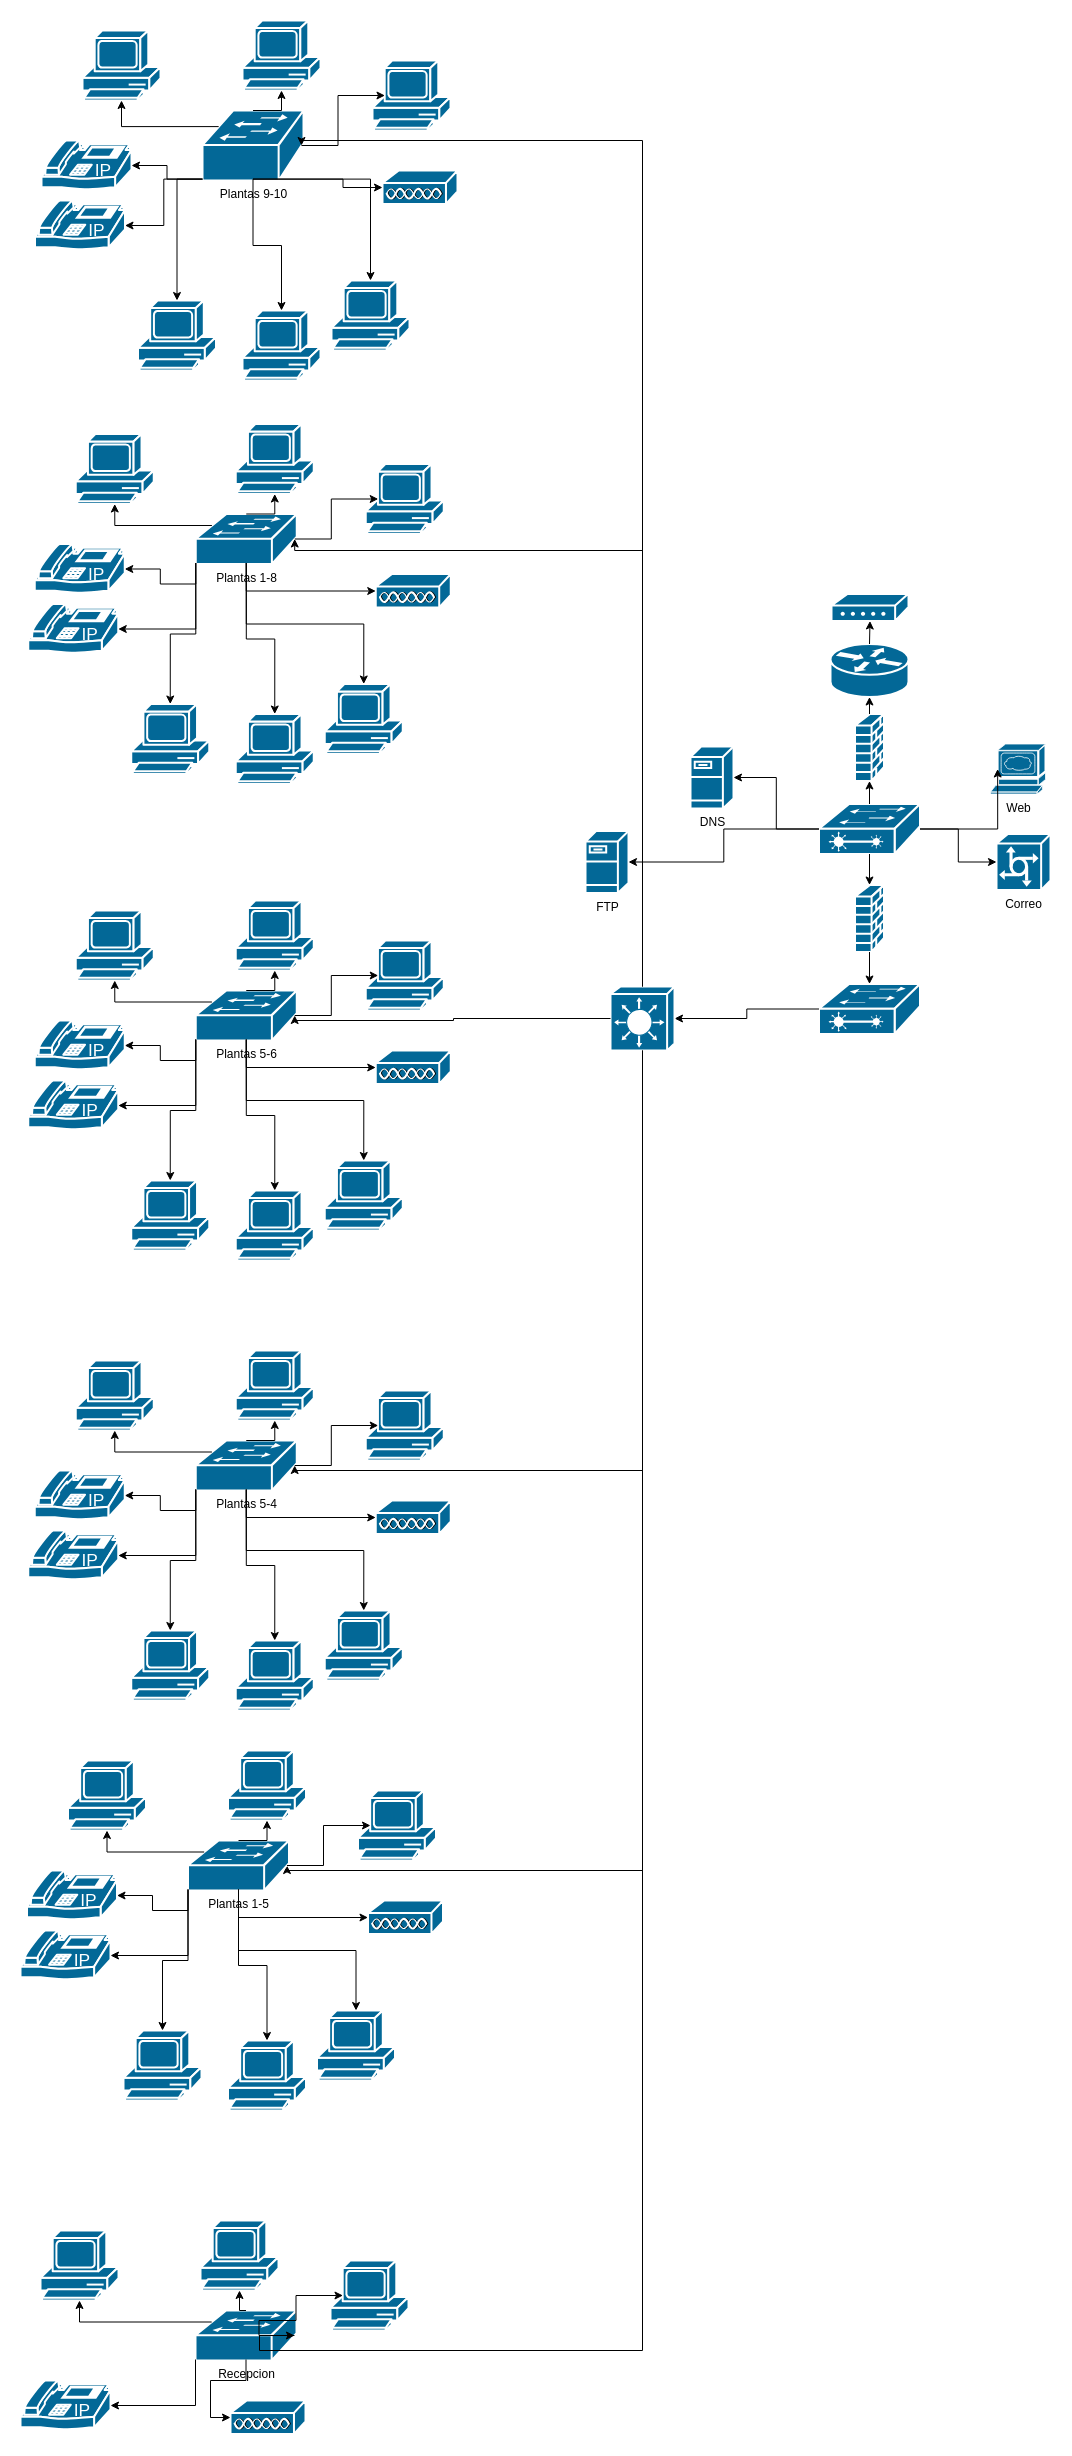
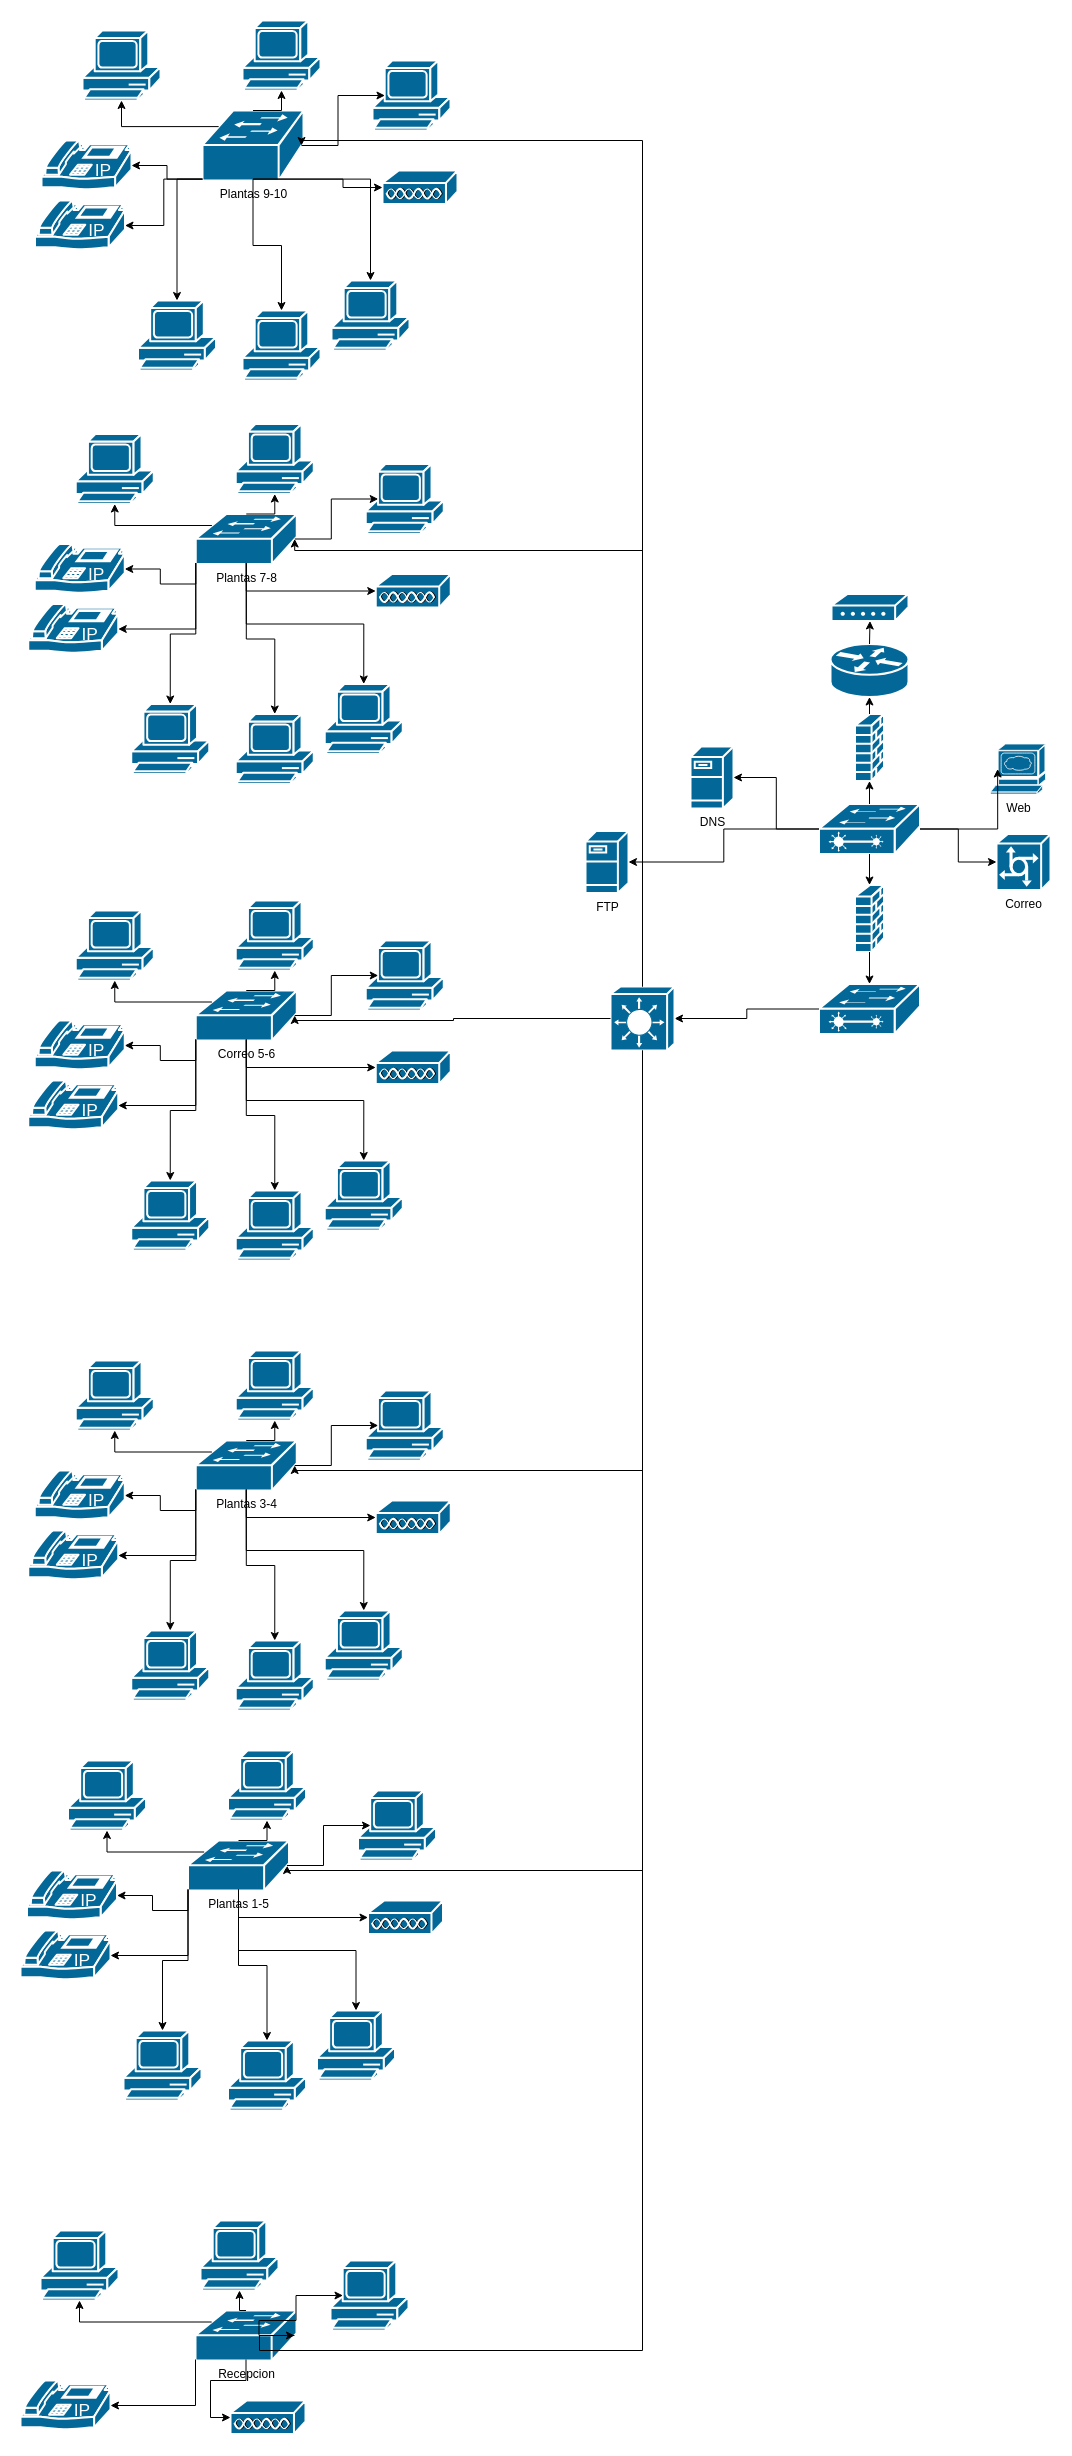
(247, 579) -> (247, 579)
(247, 1055) -> (247, 1055)
(247, 1505) -> (247, 1505)
